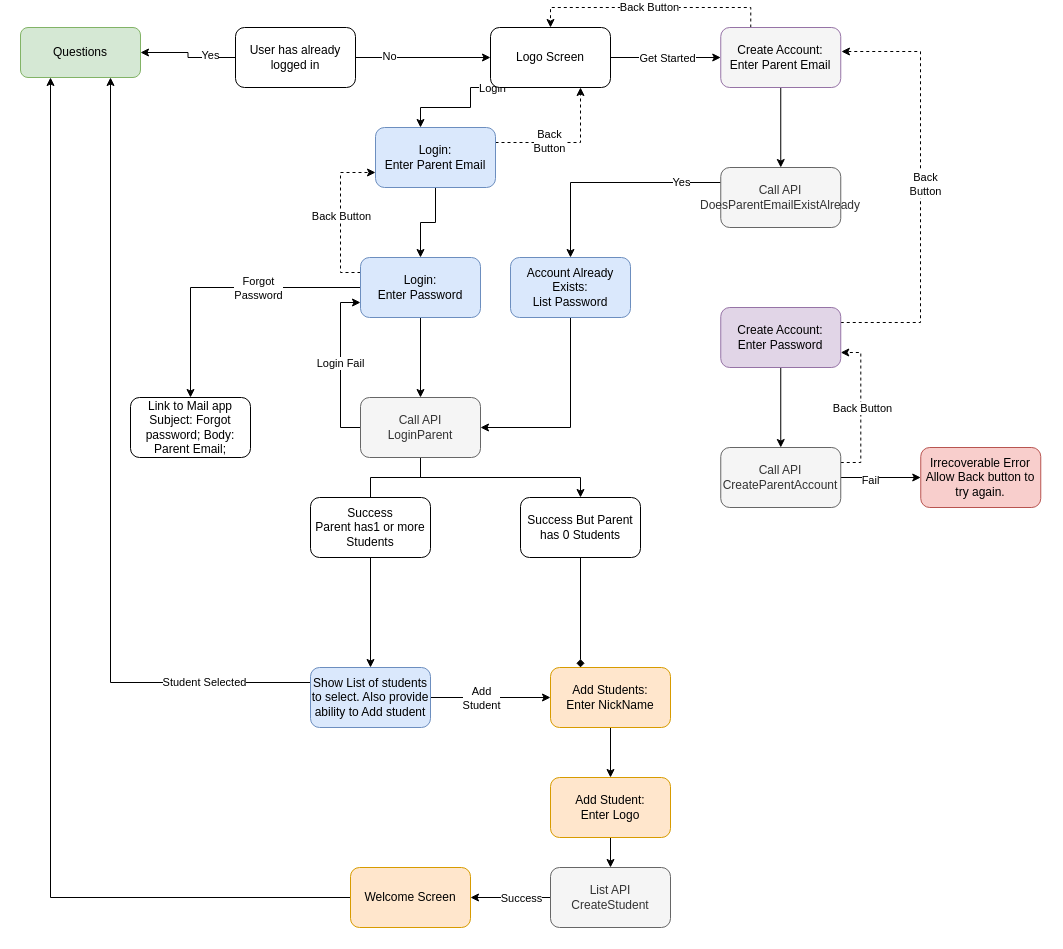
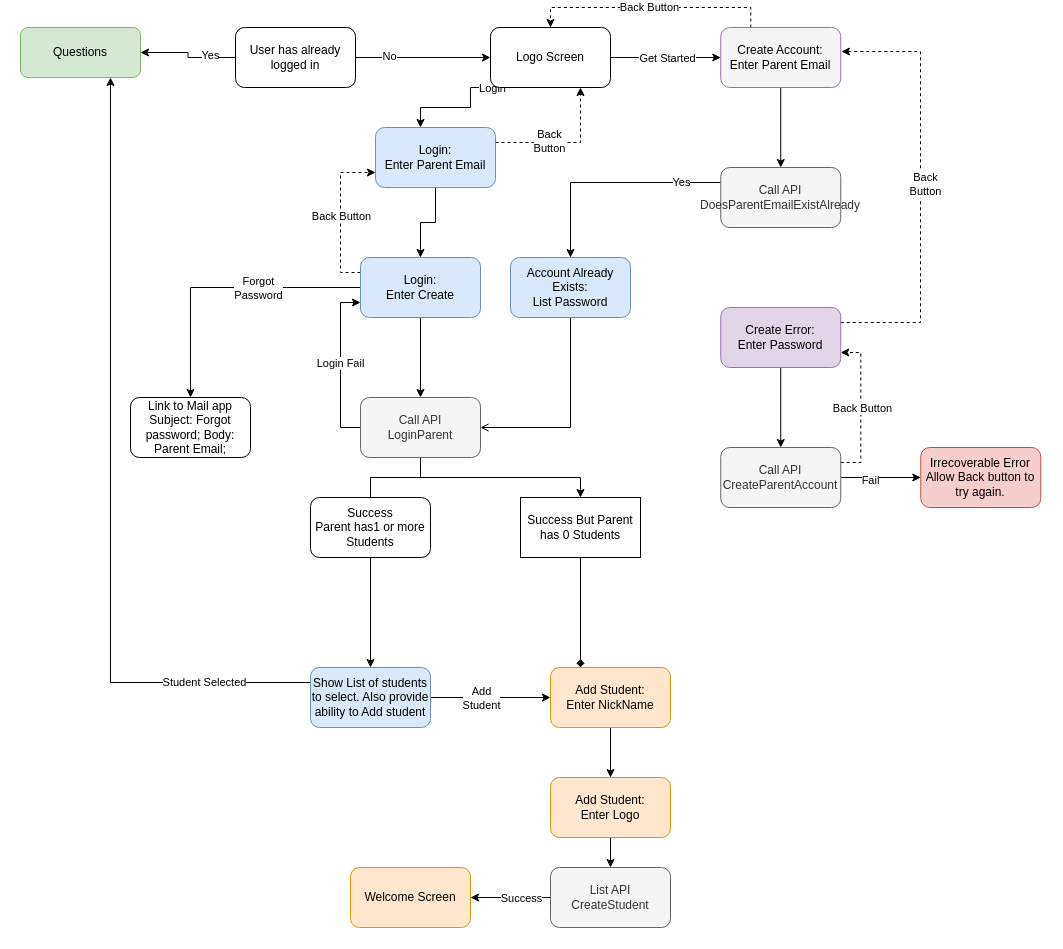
(421, 288) -> (421, 288)
(781, 338) -> (781, 338)
(489, 428) -> (487, 428)
(581, 528) -> (581, 528)
(51, 641) -> none
(611, 698) -> (611, 698)
